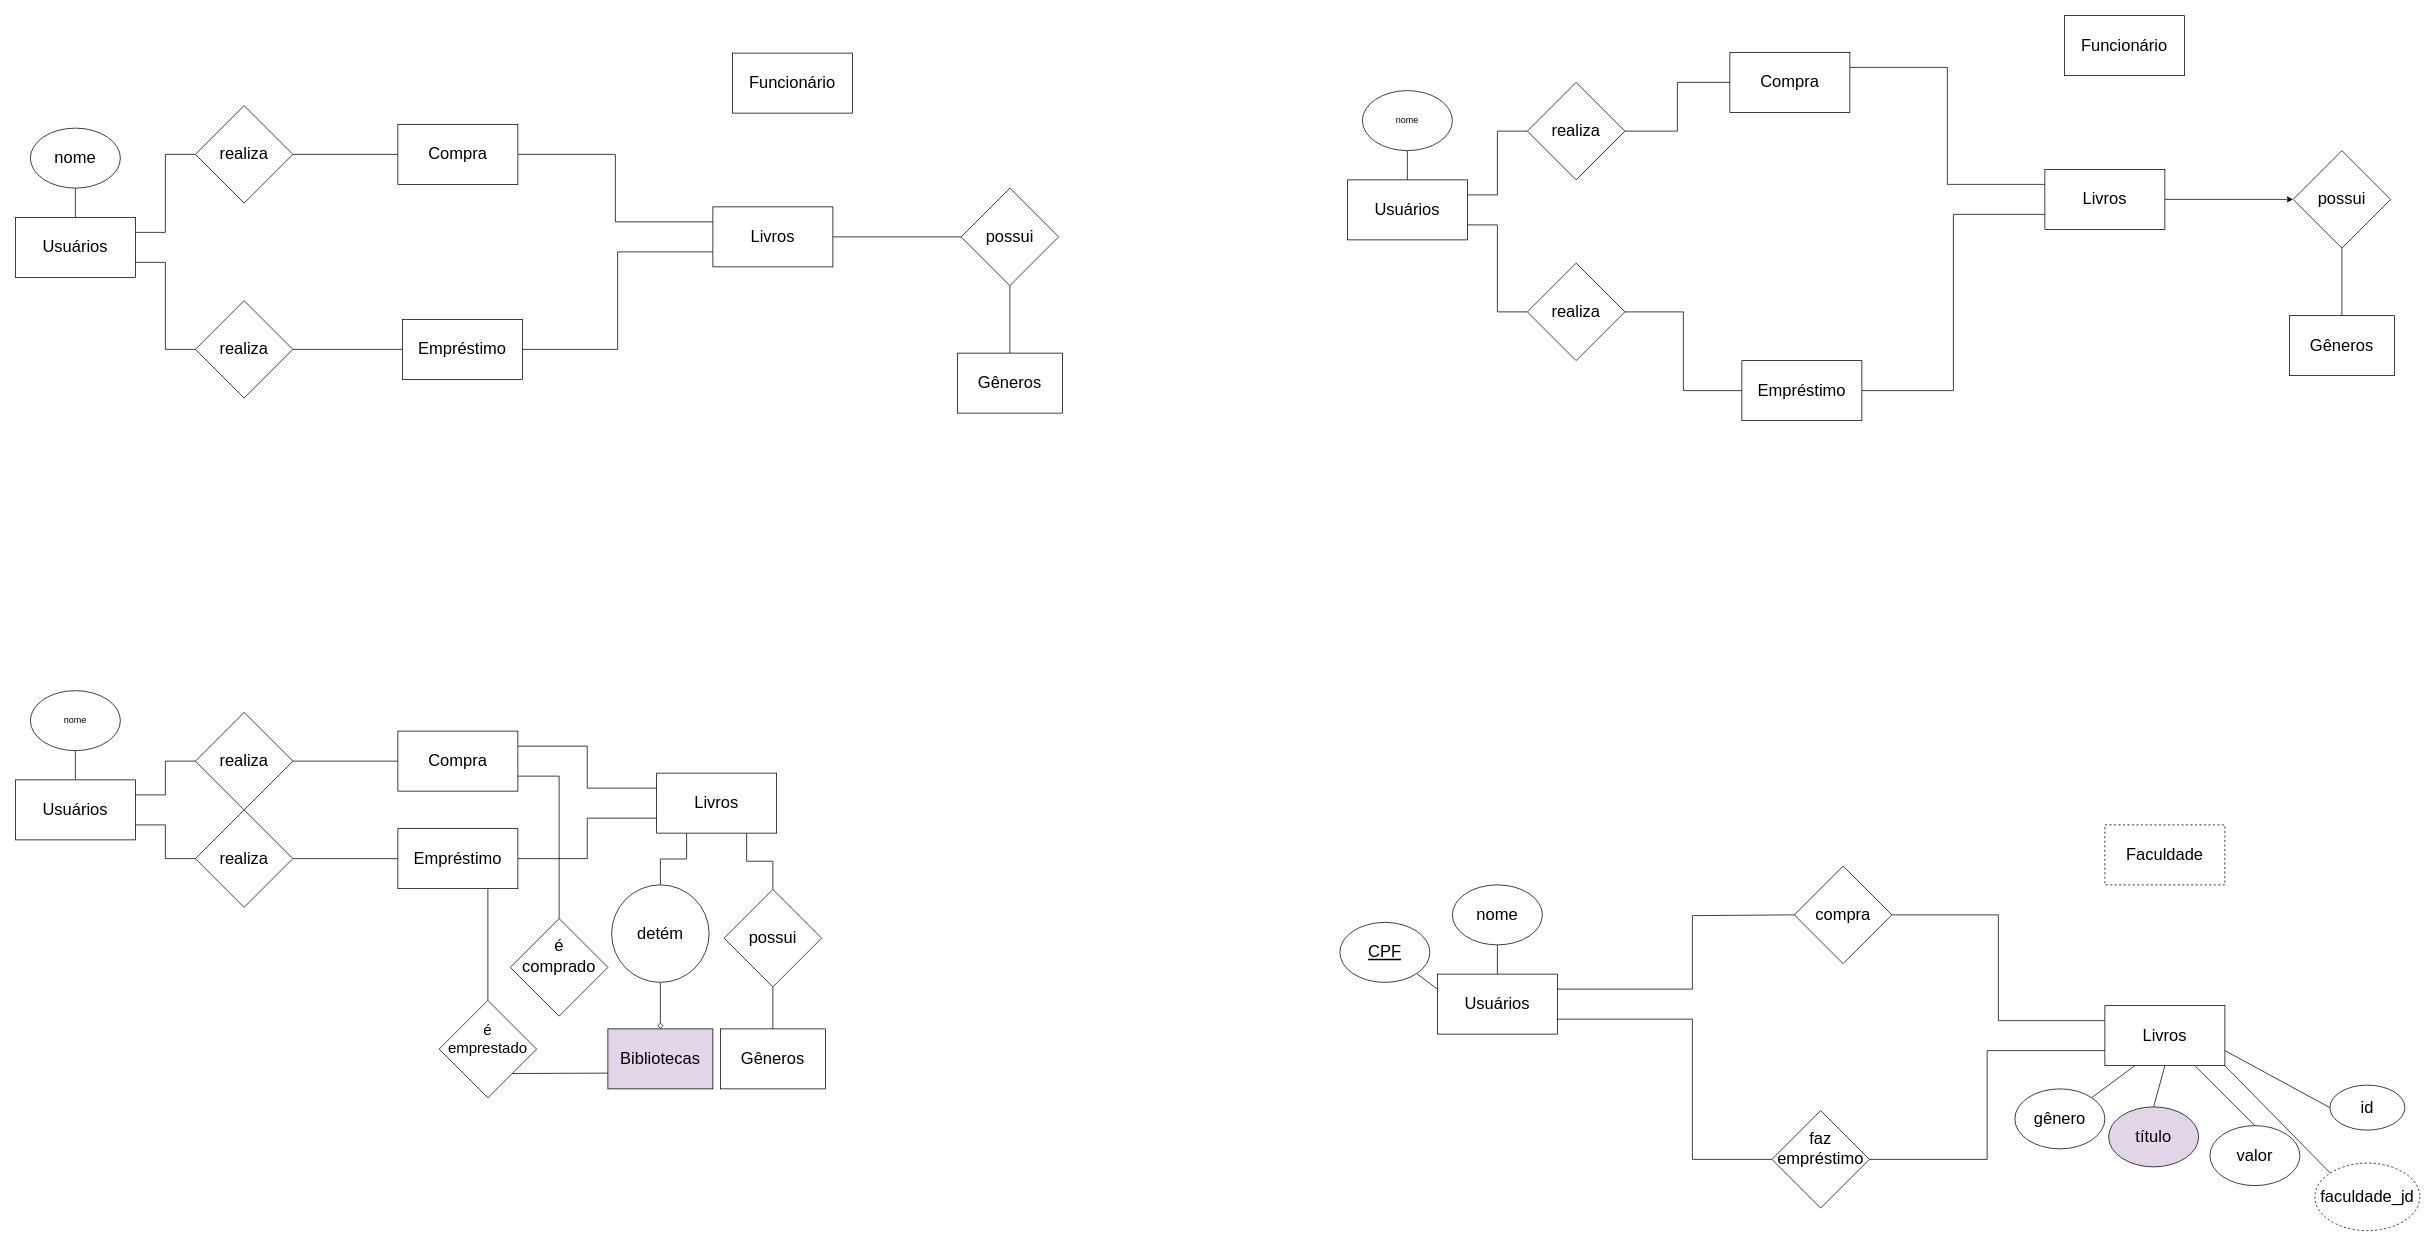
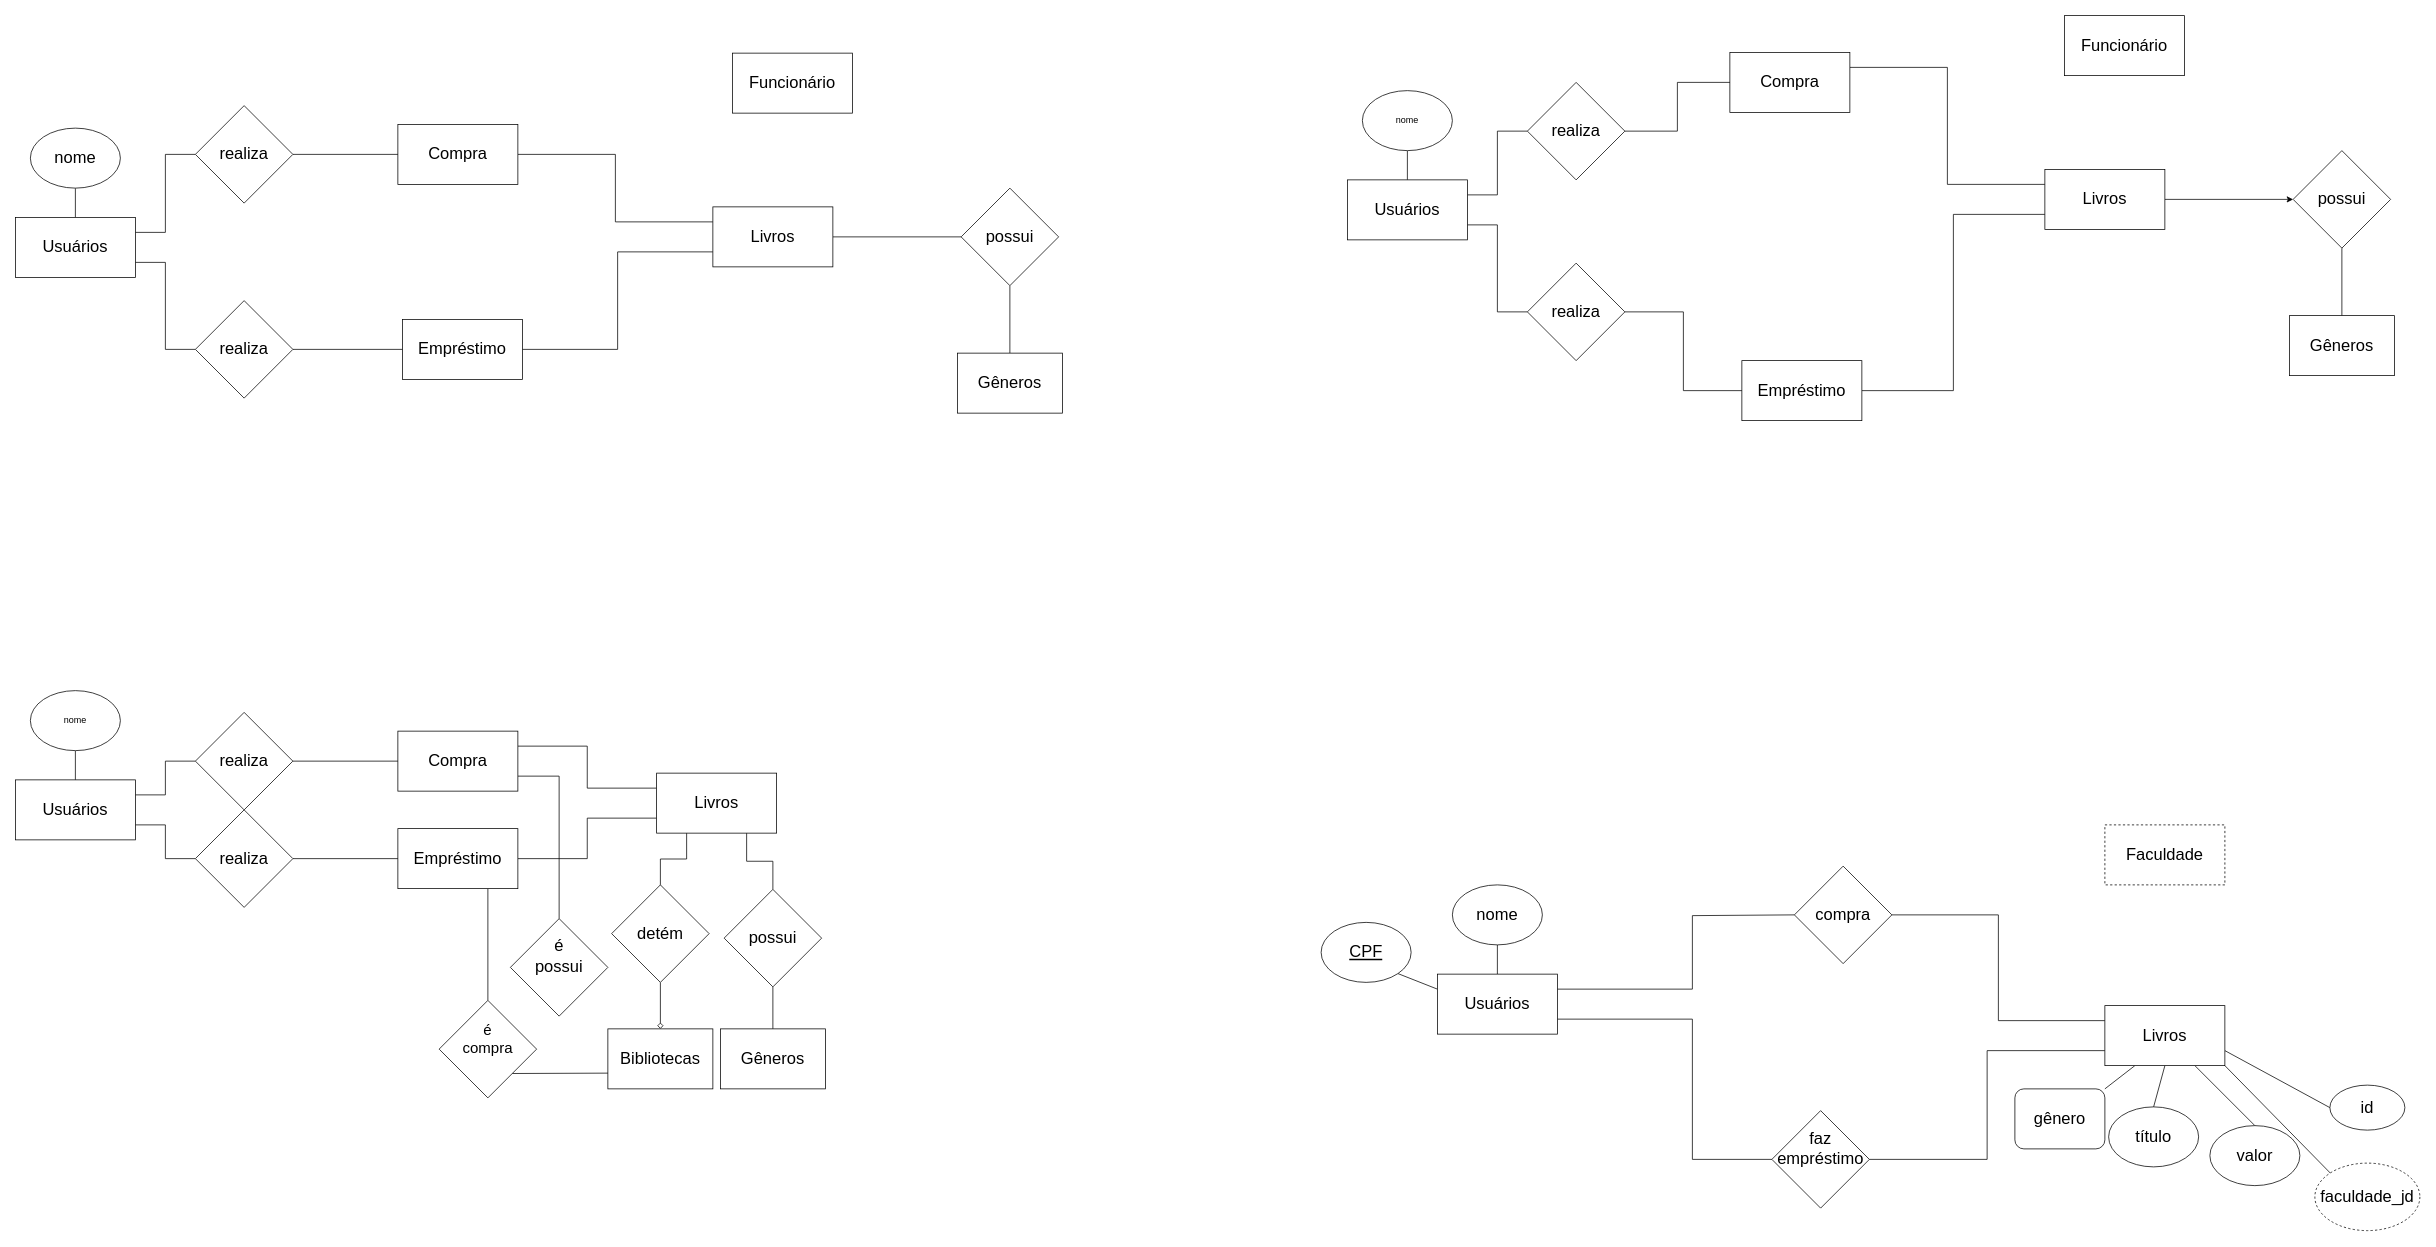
(660, 933) -> (660, 933)
(1385, 952) -> (1366, 952)
(559, 956) -> (559, 956)
(488, 1038) -> (488, 1038)
(660, 1059) -> (660, 1059)
(2060, 1119) -> (2060, 1119)
(2154, 1137) -> (2154, 1137)
